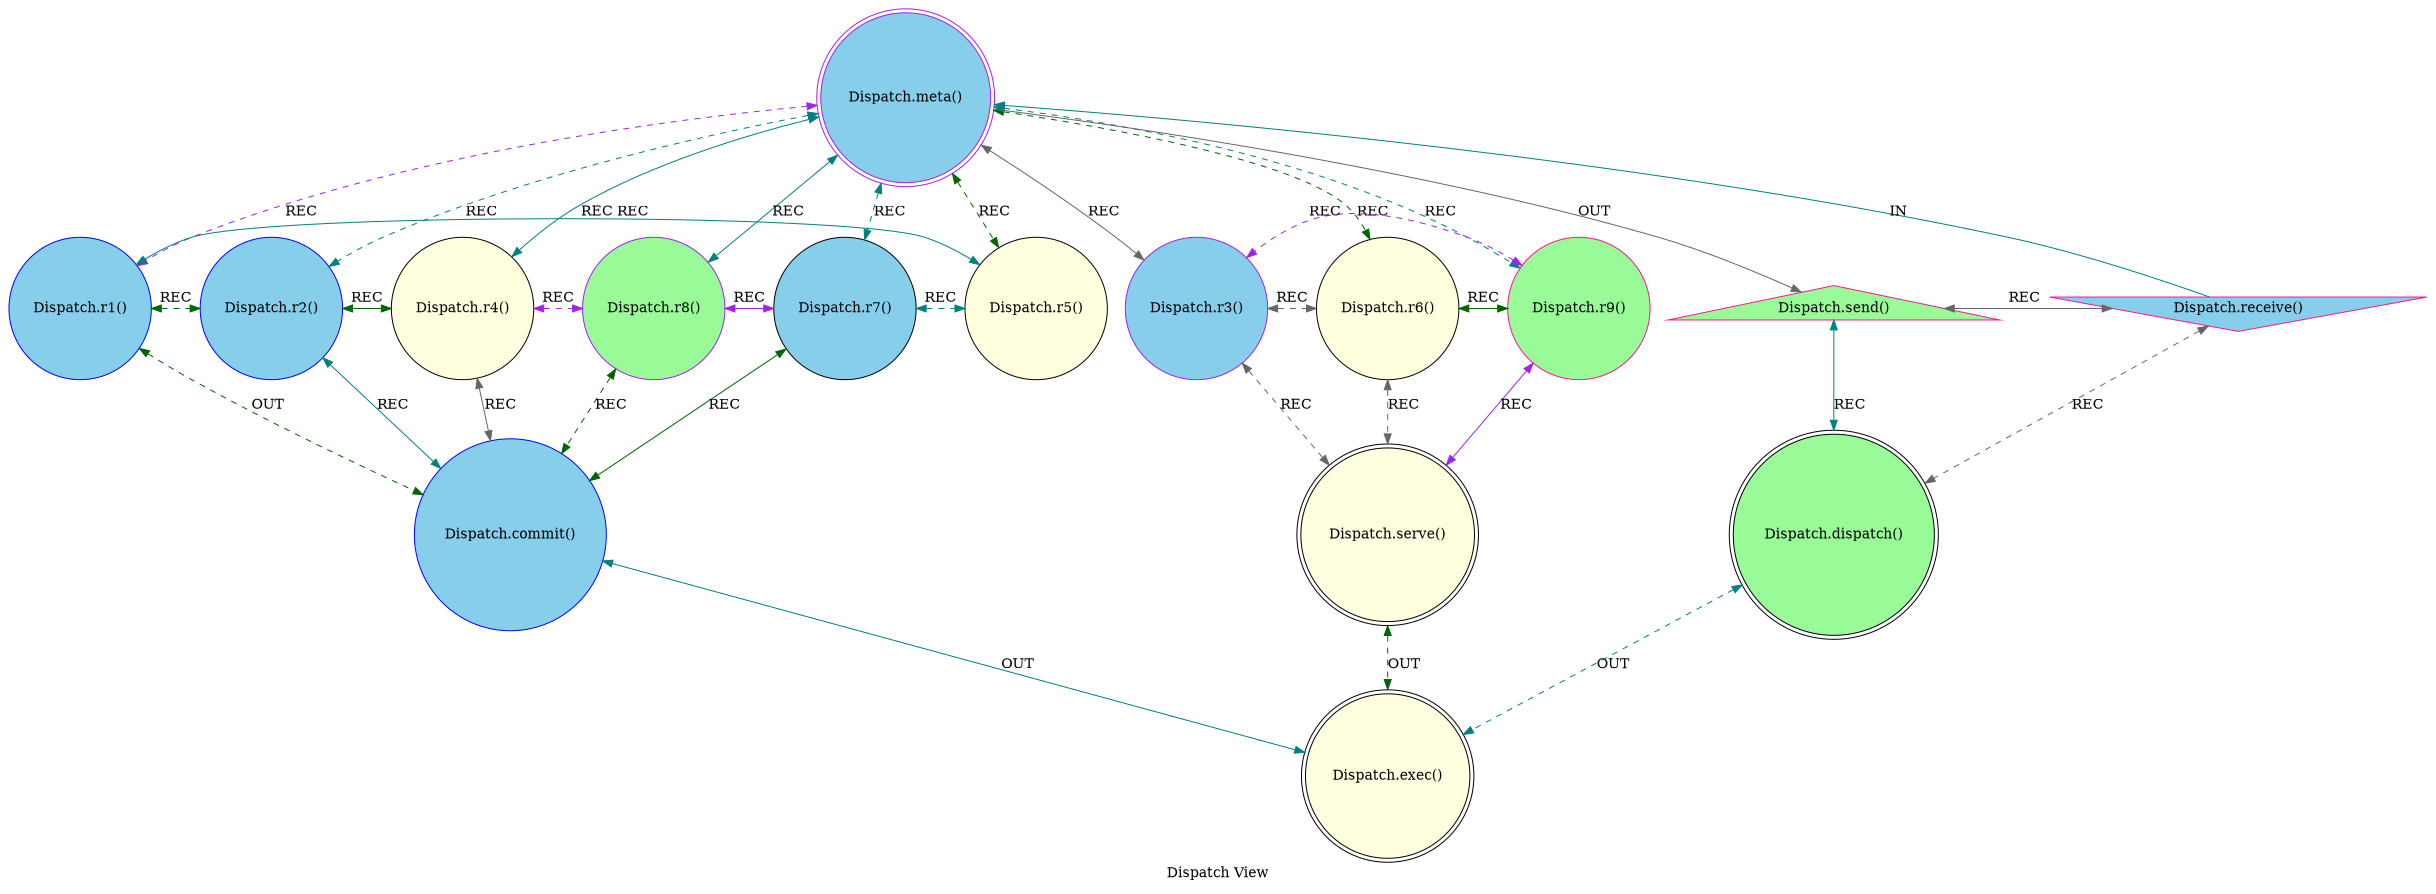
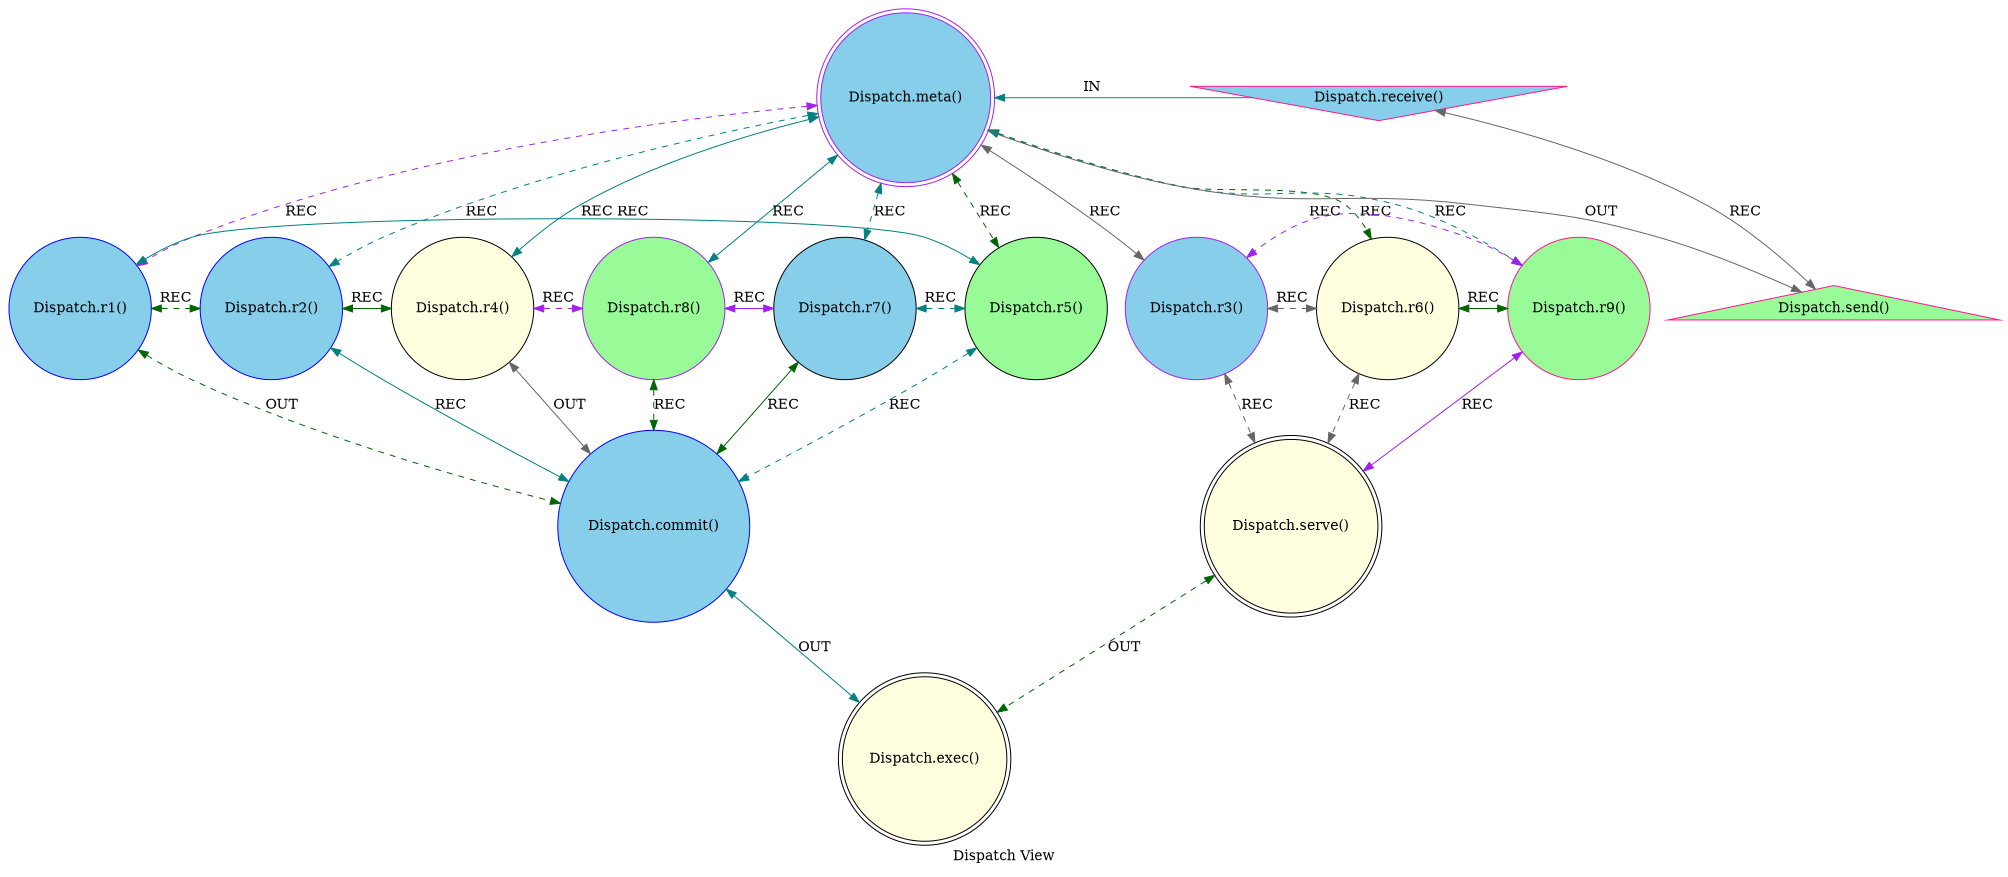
(1036, 308) -> (1036, 308)
(500, 405) -> (570, 405)
none -> (859, 417)
(1834, 535) -> none
